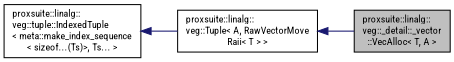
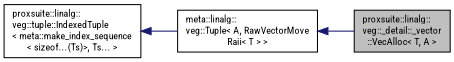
(248, 31) -> (248, 31)
